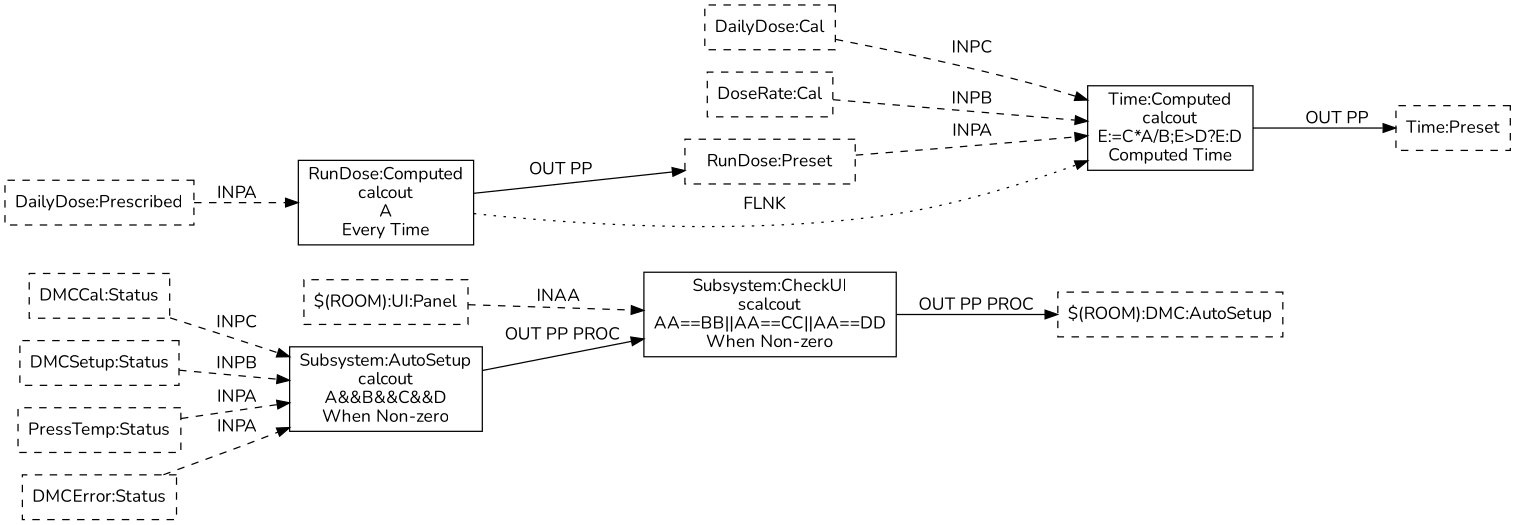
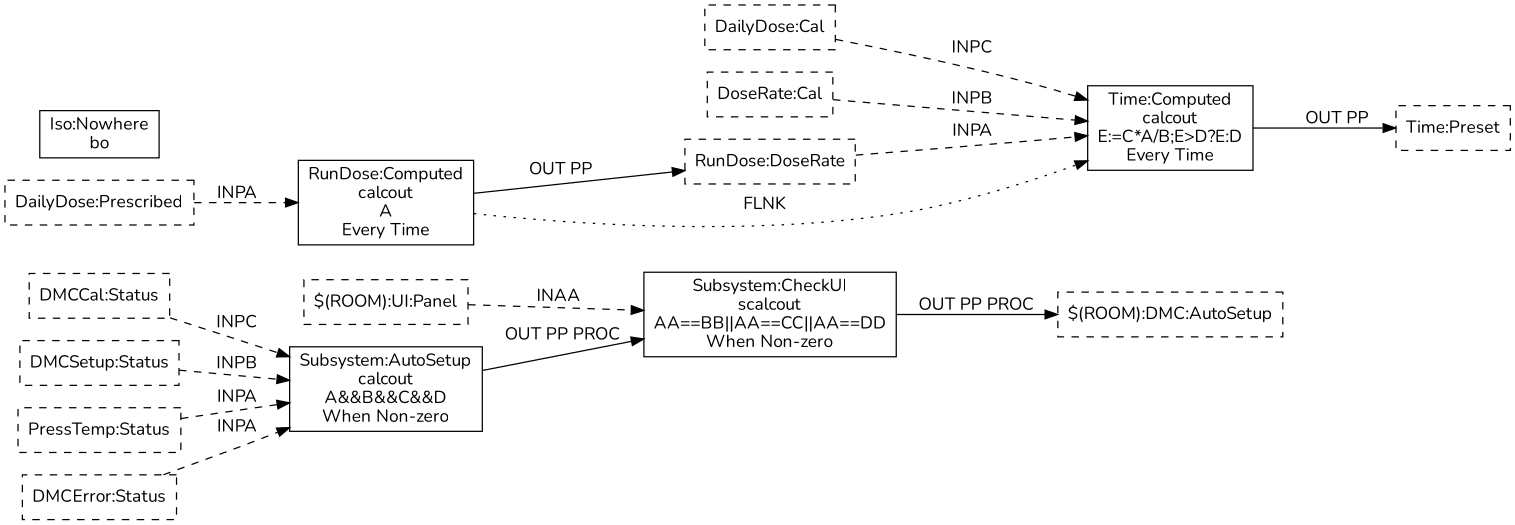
(1170, 128) -> (1170, 128)
none -> (99, 134)
(770, 162) -> (770, 162)
